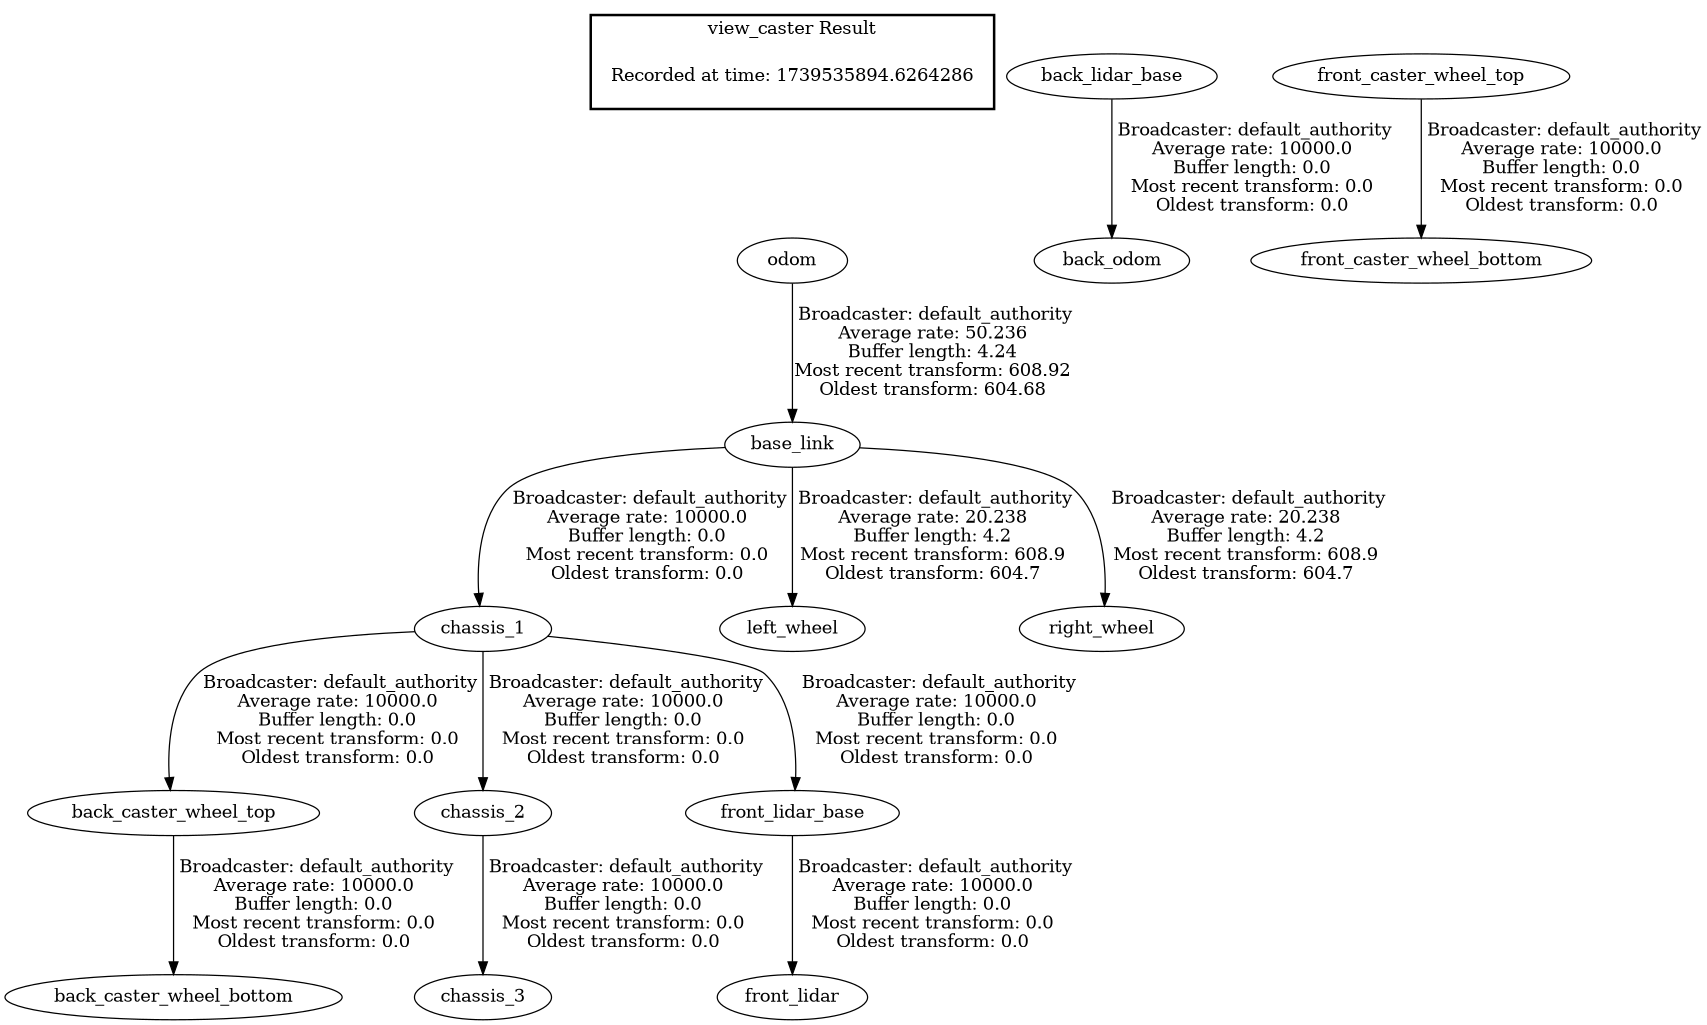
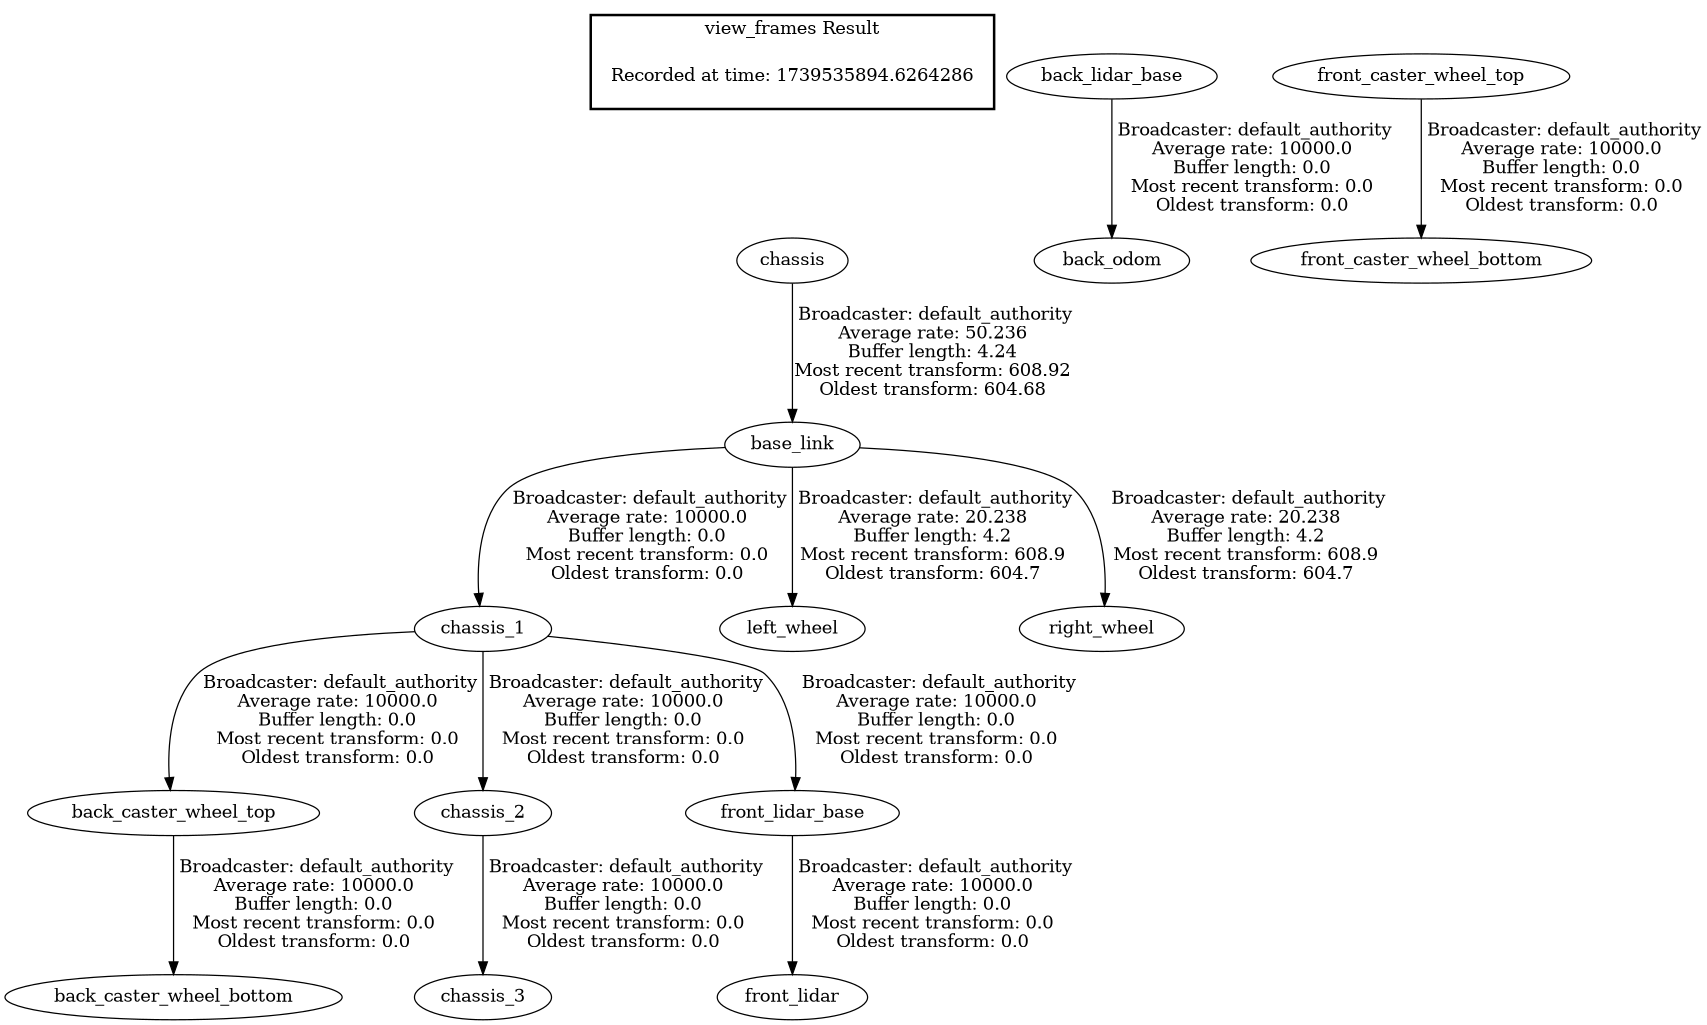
(792, 29) -> (792, 29)
(792, 261) -> (792, 261)
